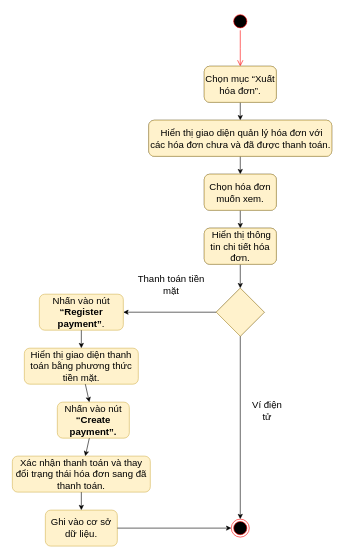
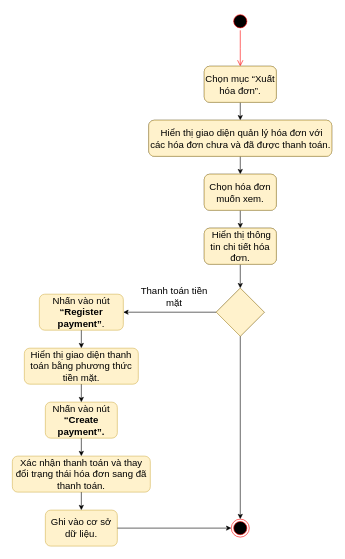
(171, 285) -> (174, 297)
(267, 411) -> none
(93, 420) -> (81, 420)
